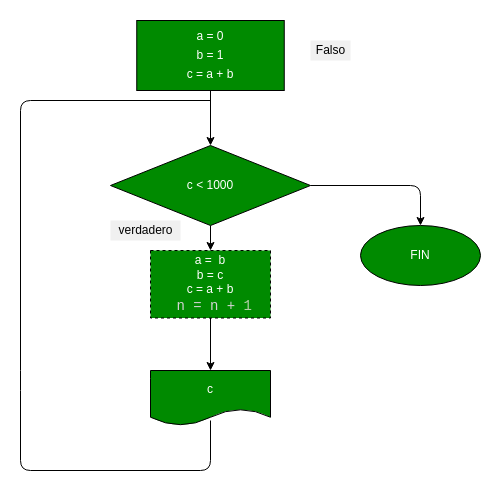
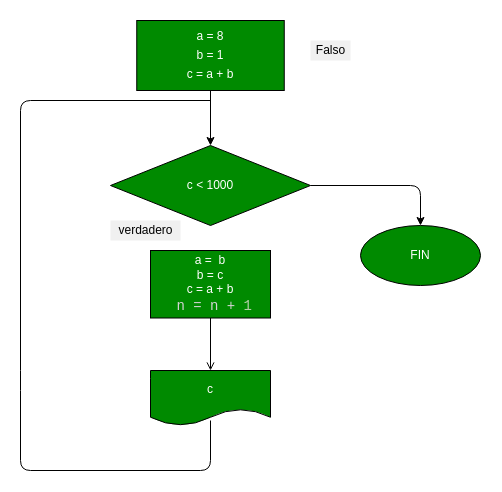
(211, 56) -> (211, 56)
(211, 235) -> none
(211, 284) -> (211, 284)
(211, 362) -> (211, 364)
